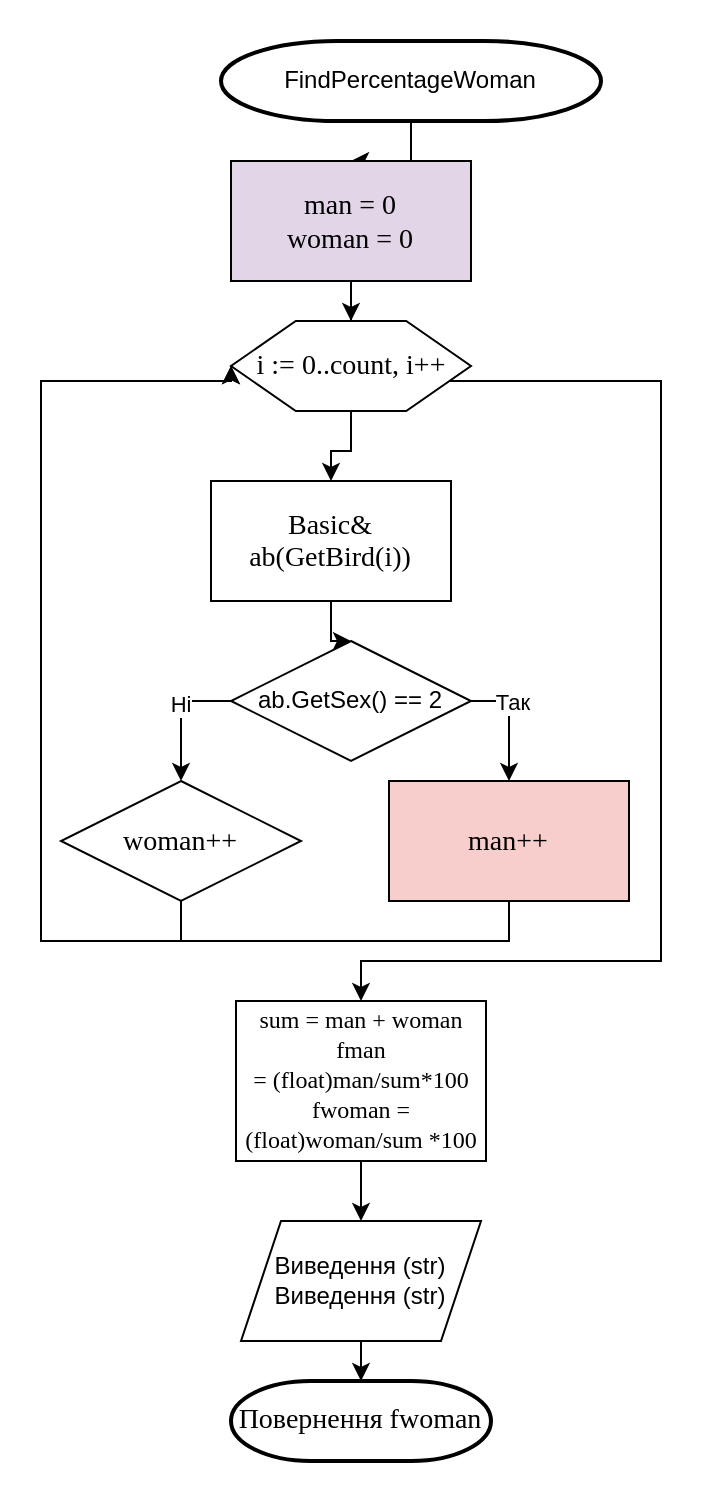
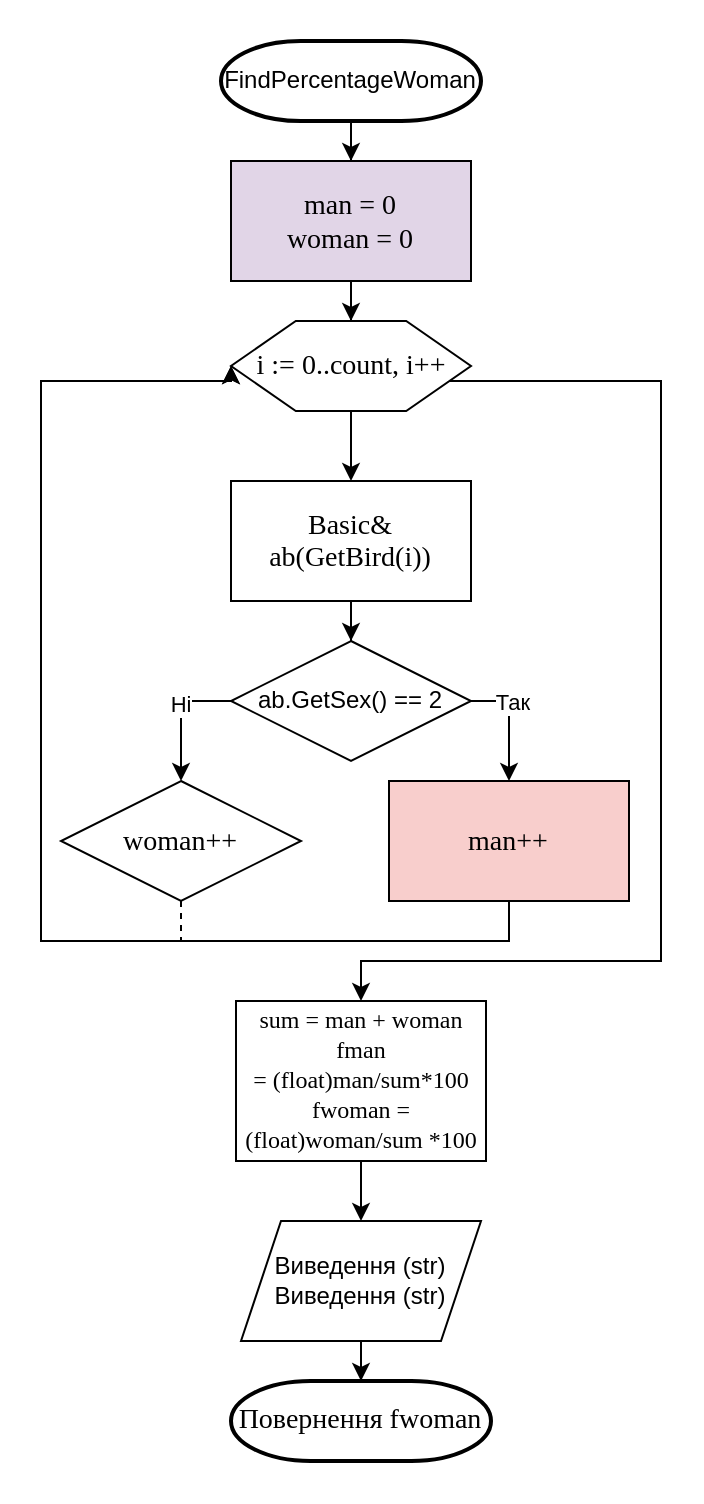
(411, 81) -> (351, 81)
(331, 541) -> (351, 541)
(181, 921) -> (181, 921)
